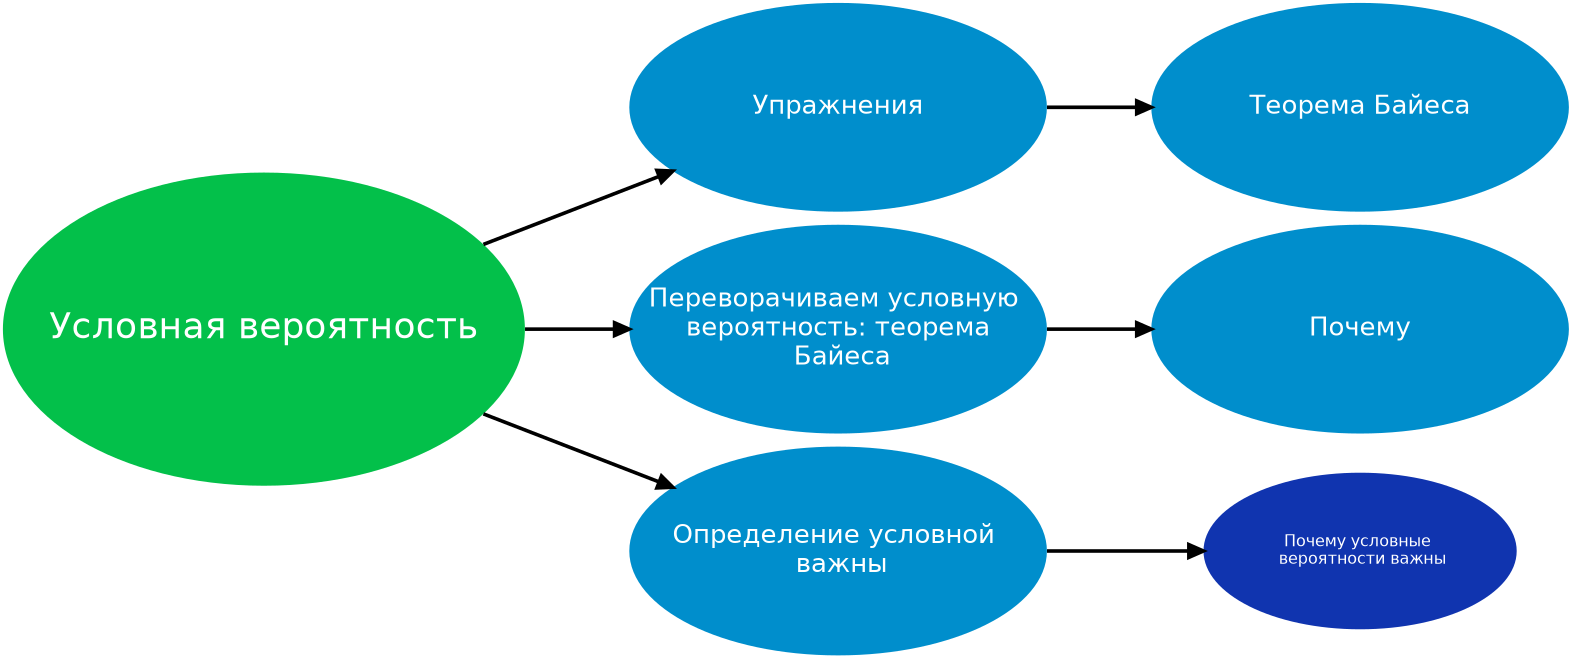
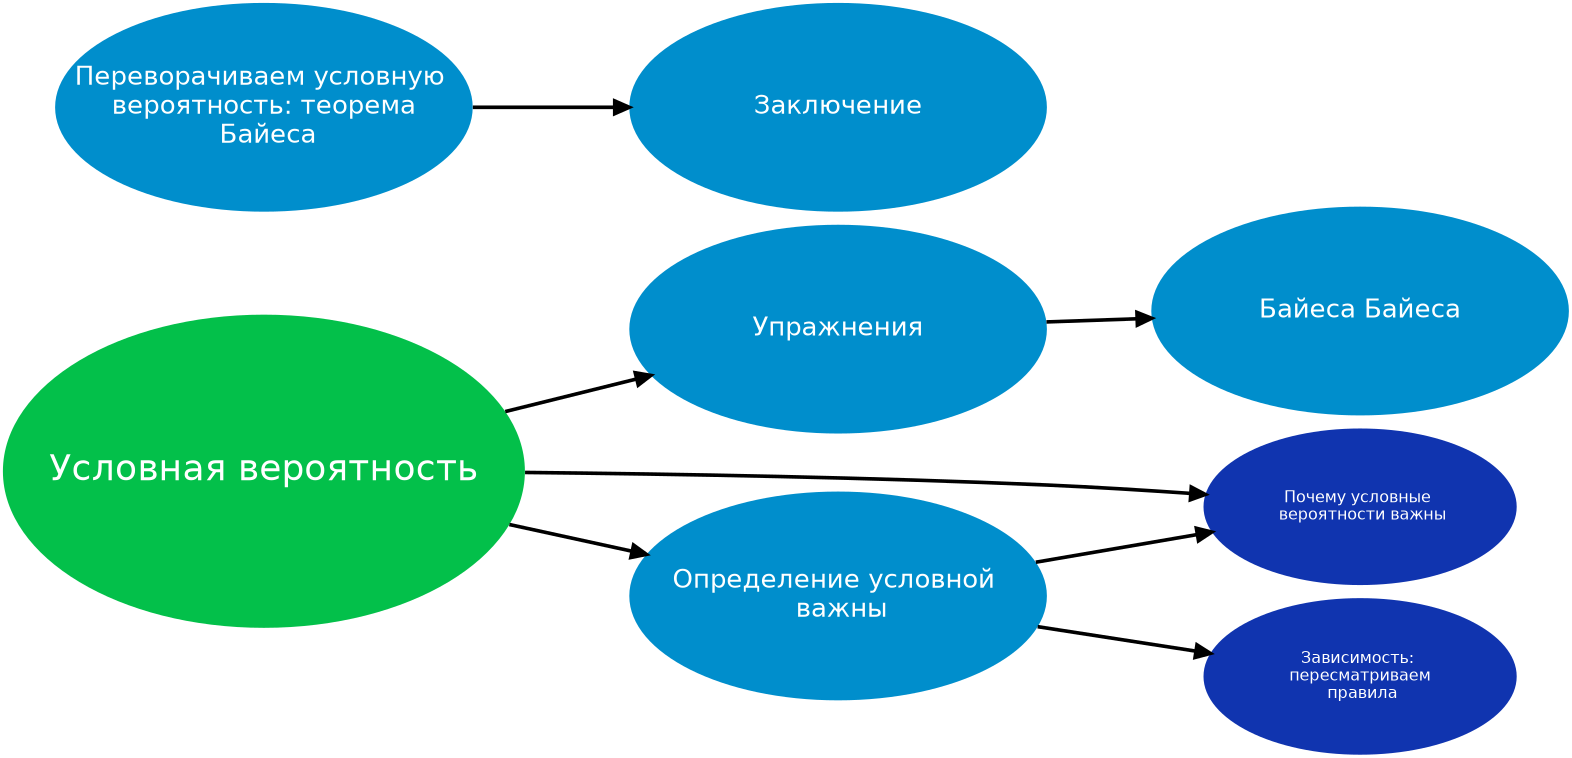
(1360, 107) -> (1360, 311)
(570, 329) -> (858, 478)
(1360, 329) -> (838, 107)
none -> (1360, 676)
